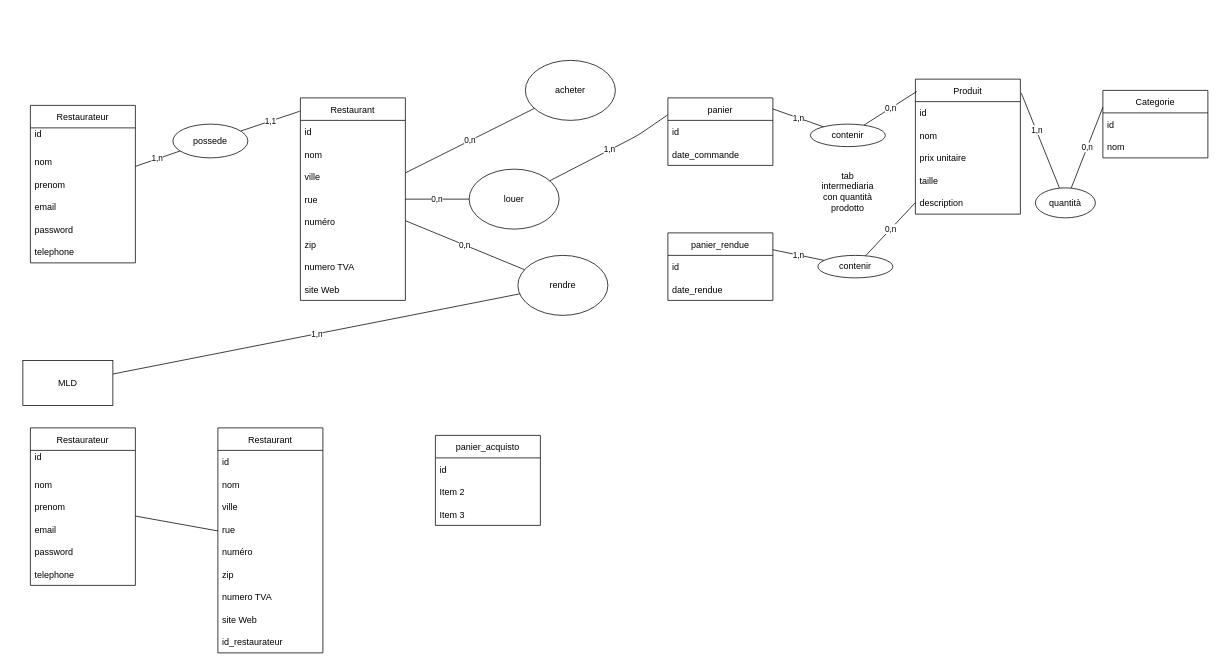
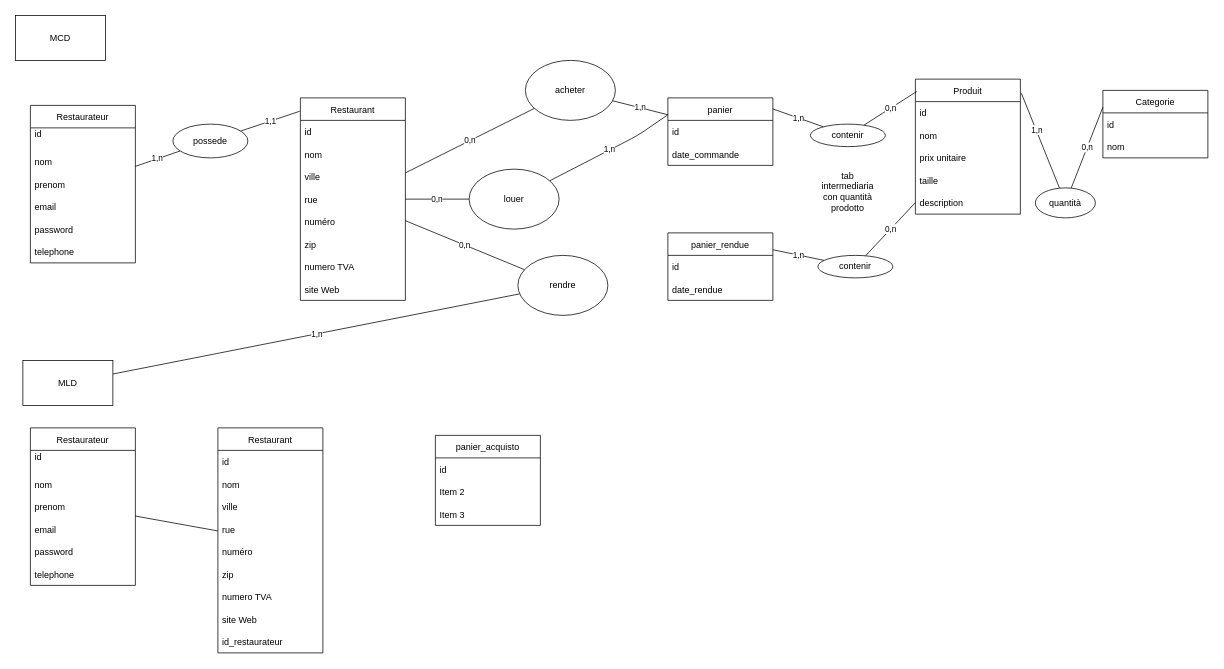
none -> (60, 38)
none -> (638, 107)
